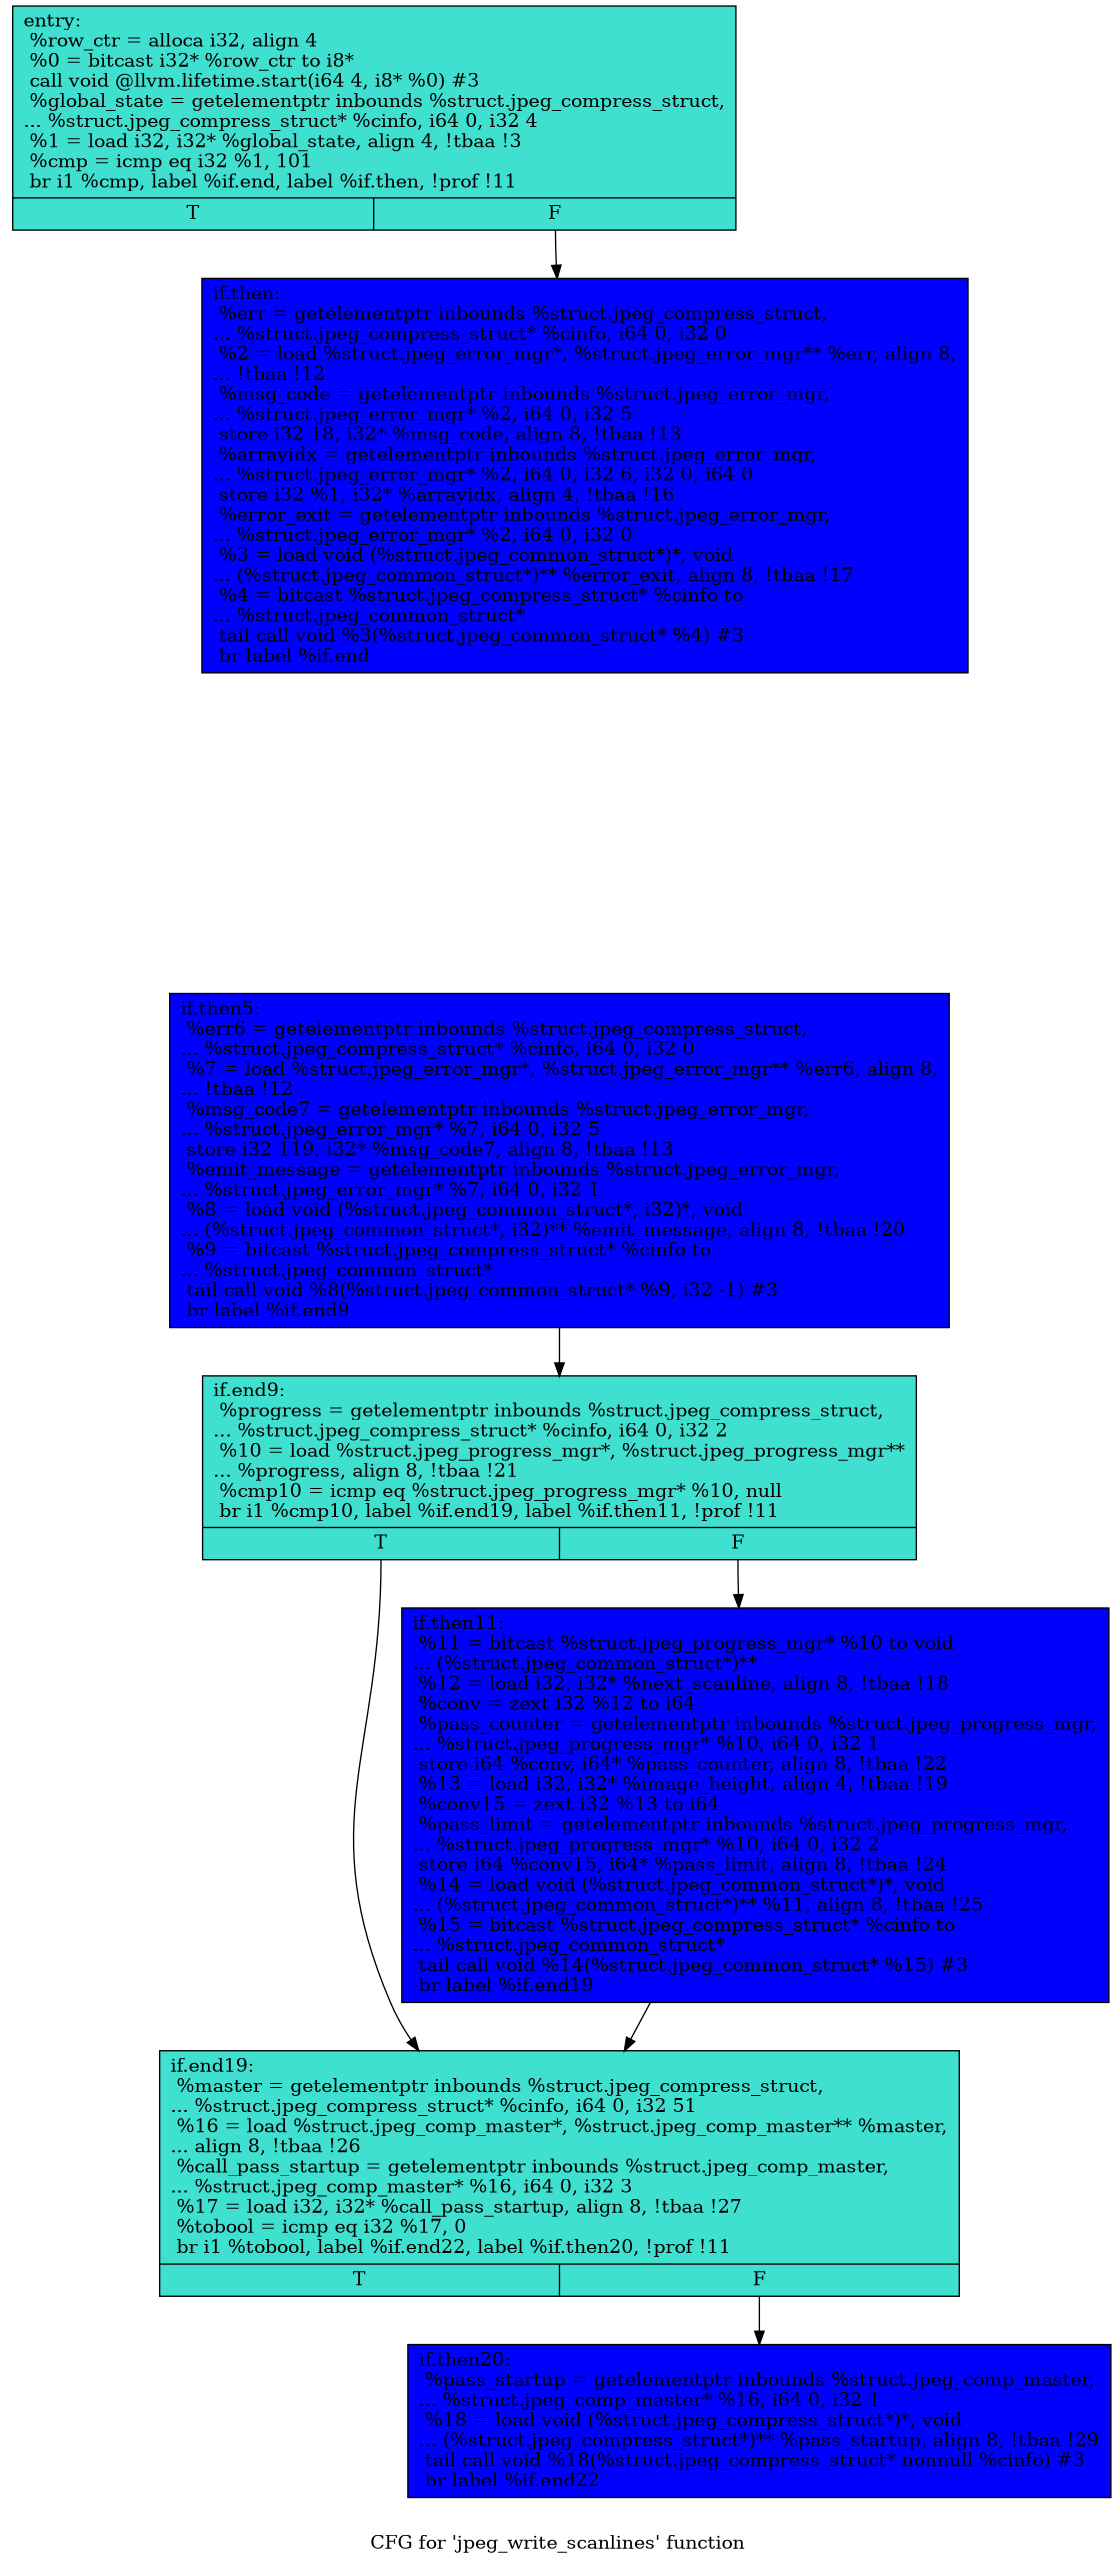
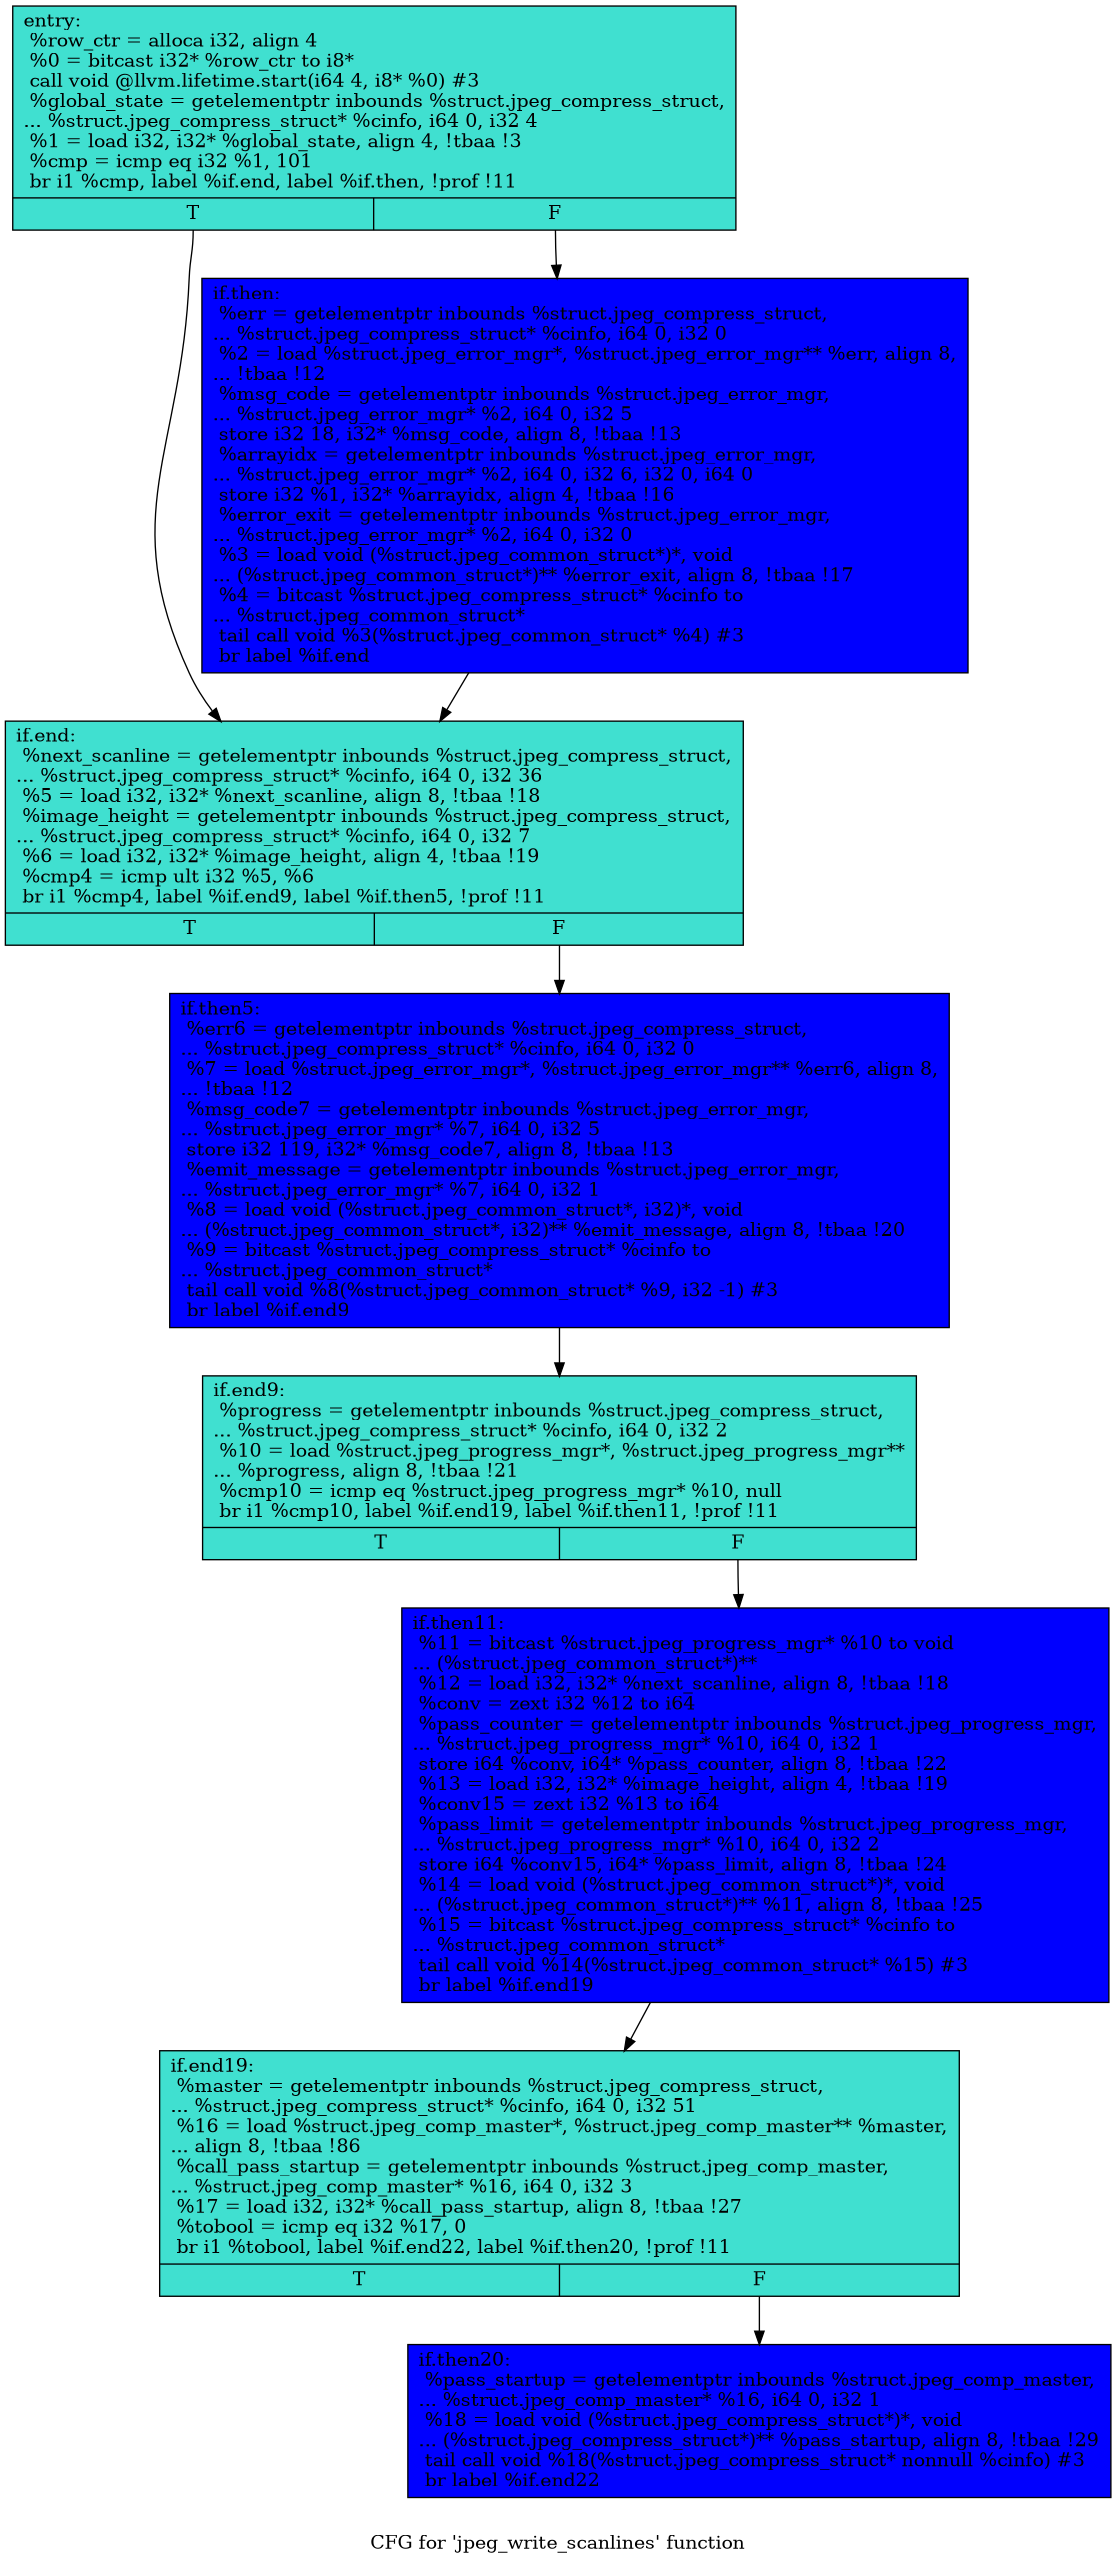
none -> (374, 833)
(356, 1804) -> none
(266, 2147) -> (266, 2147)
